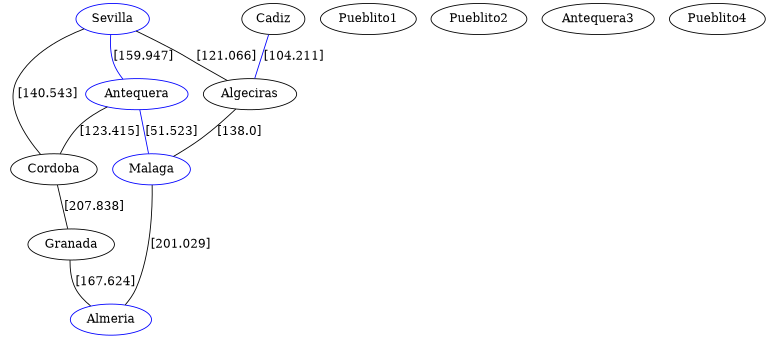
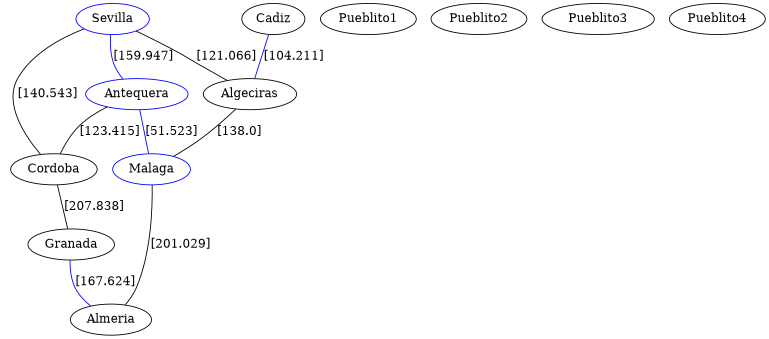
(598, 19) -> (598, 19)
(74, 286) -> (74, 286)
(111, 320) -> (111, 320)
